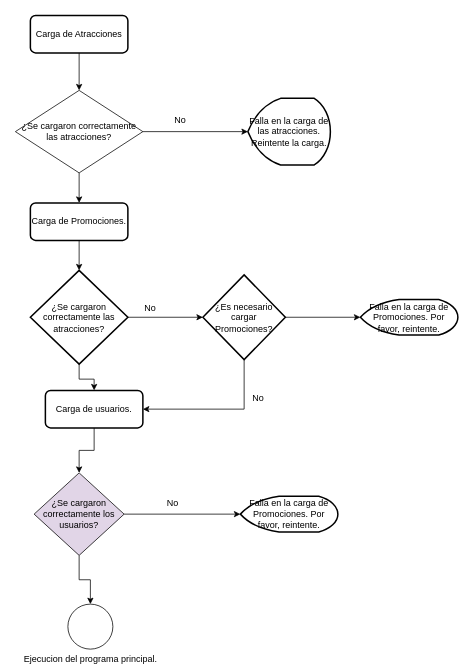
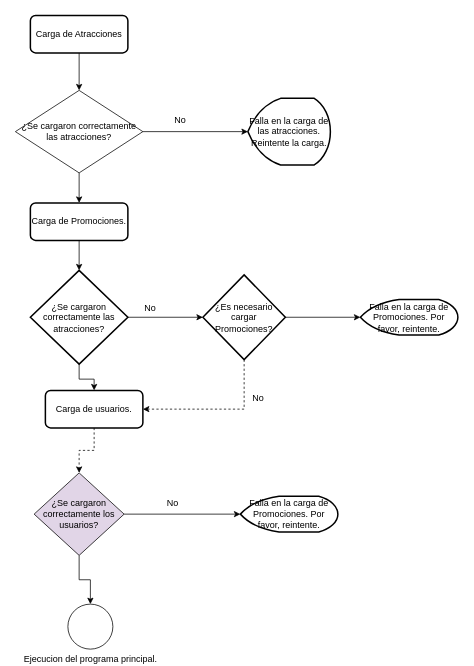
(221, 409) -> (221, 409)
(89, 450) -> (89, 450)
